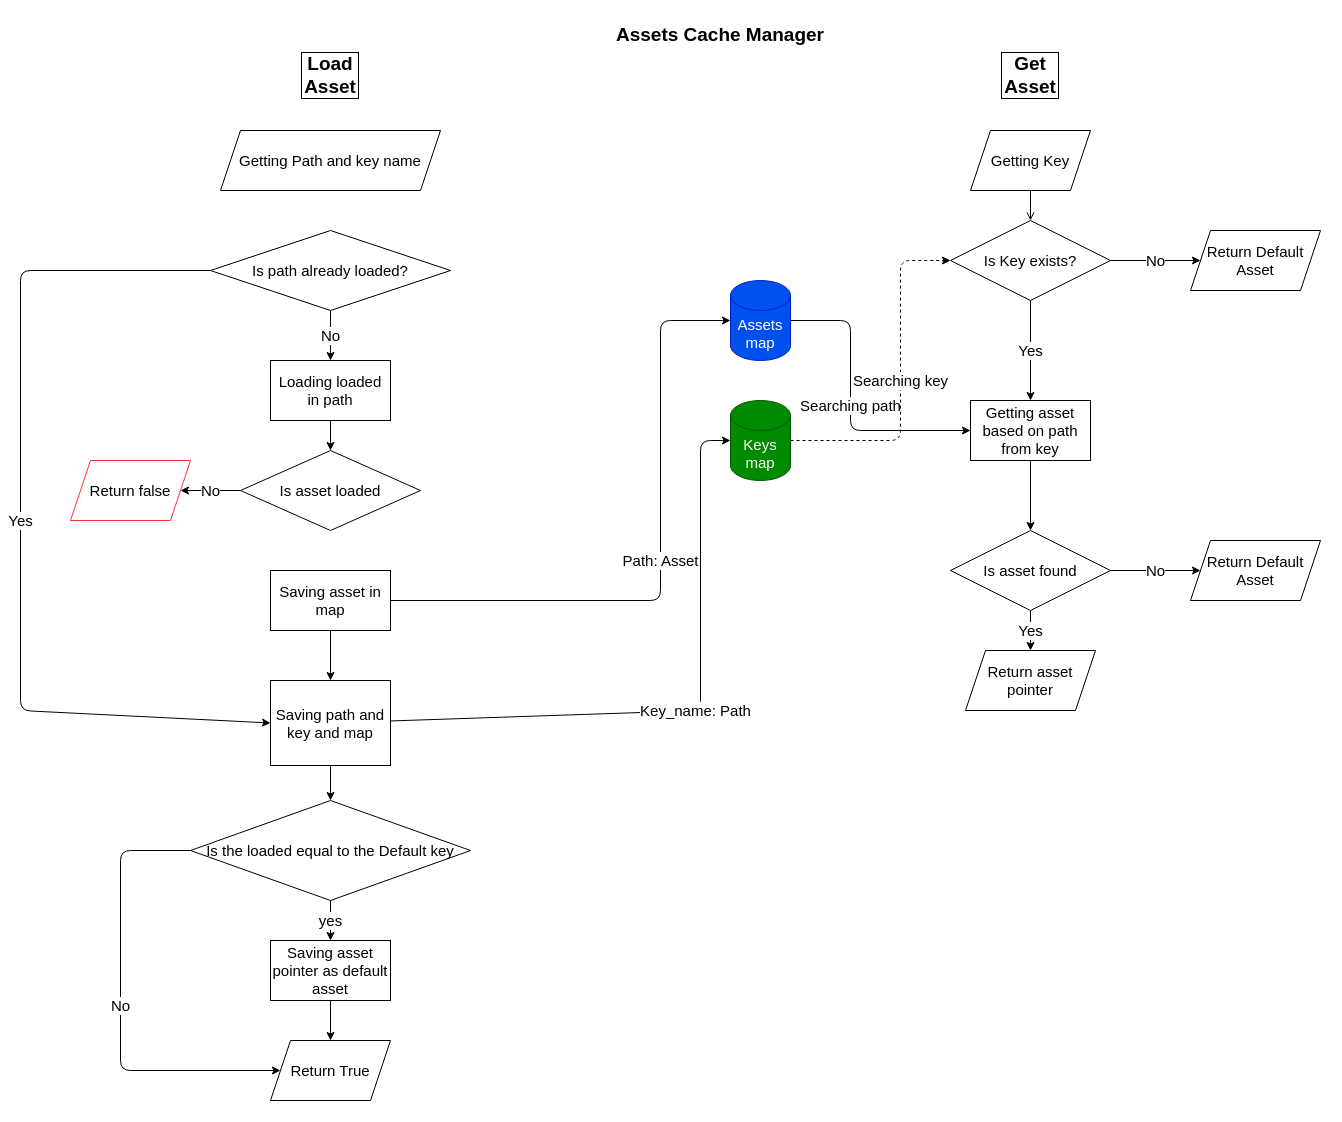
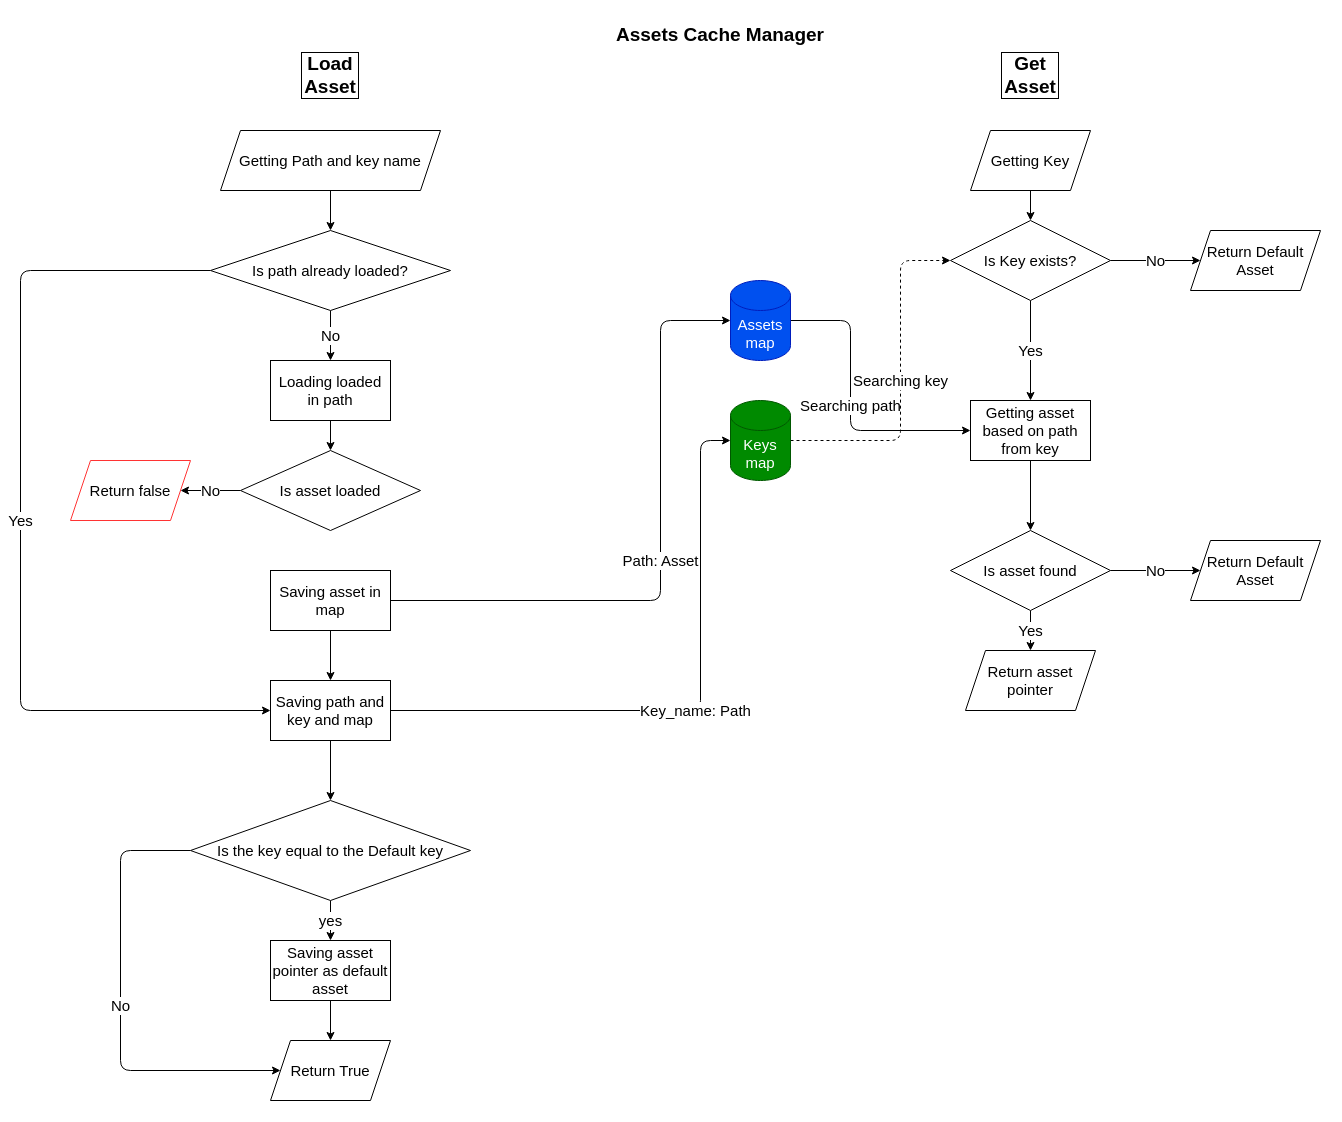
none -> (331, 207)
(1031, 214) -> (1031, 212)
(331, 723) -> (331, 711)
(331, 851) -> (331, 851)
